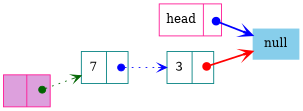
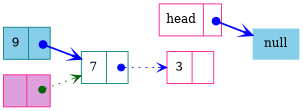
none -> (27, 43)
(227, 60) -> none
(190, 67) -> (190, 67)
